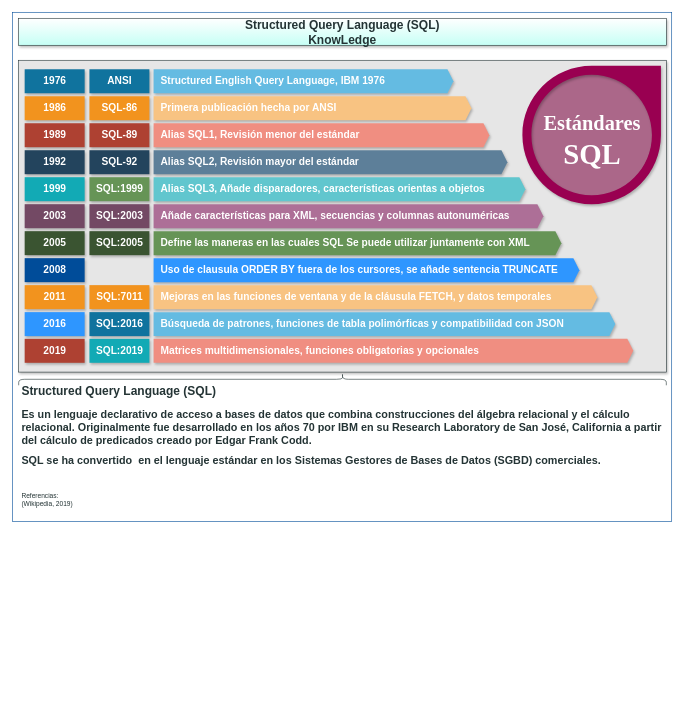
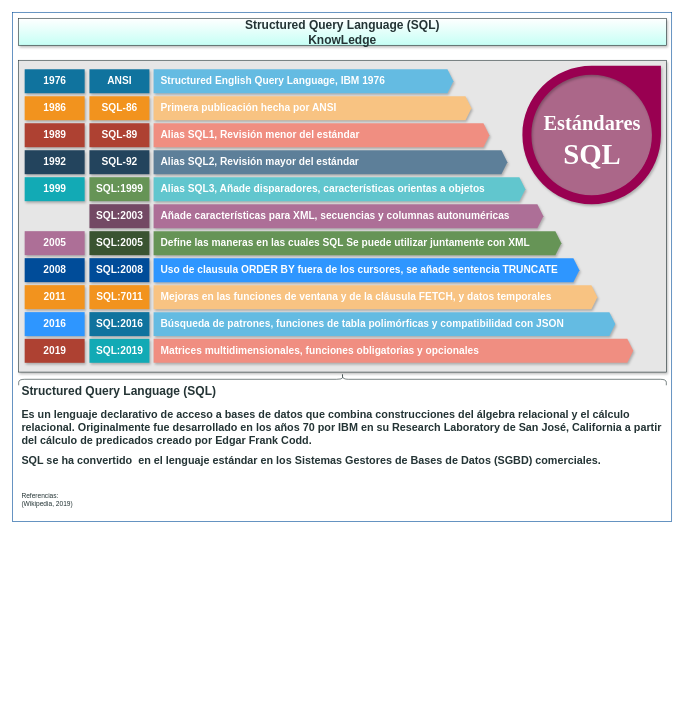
(54, 216) -> none
(54, 243) -> (54, 243)
none -> (119, 270)
